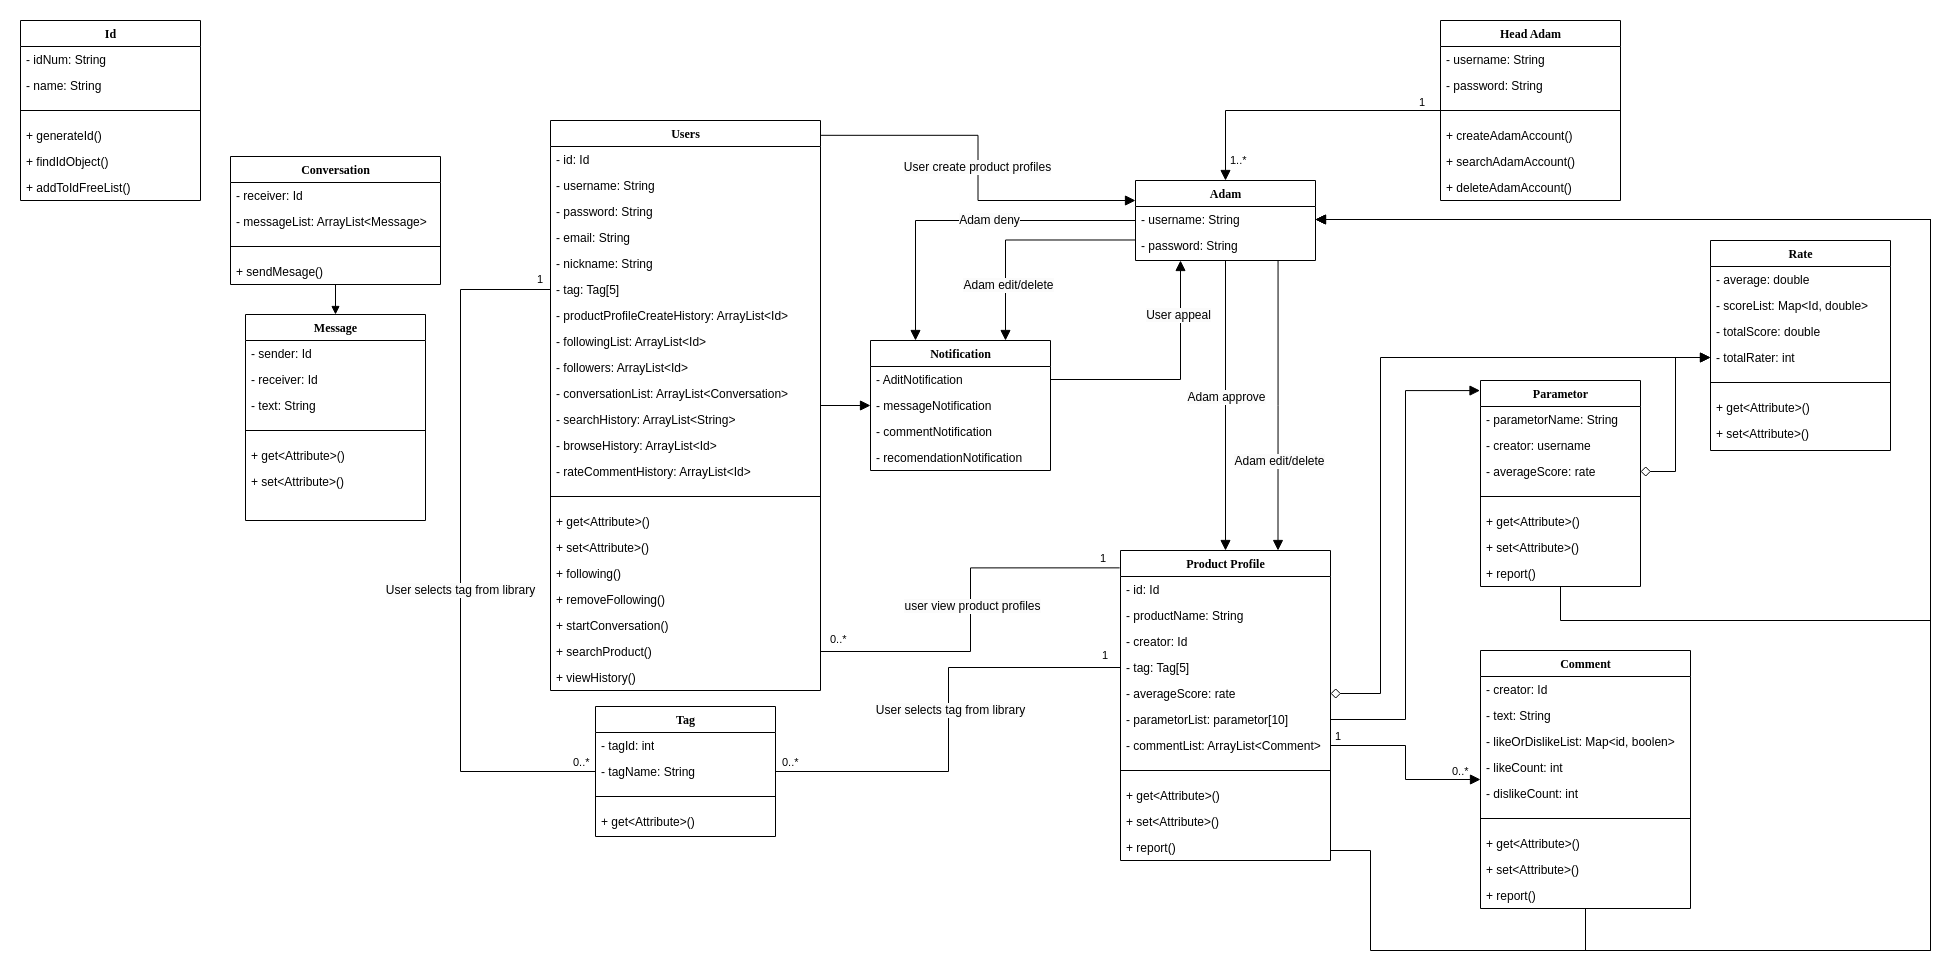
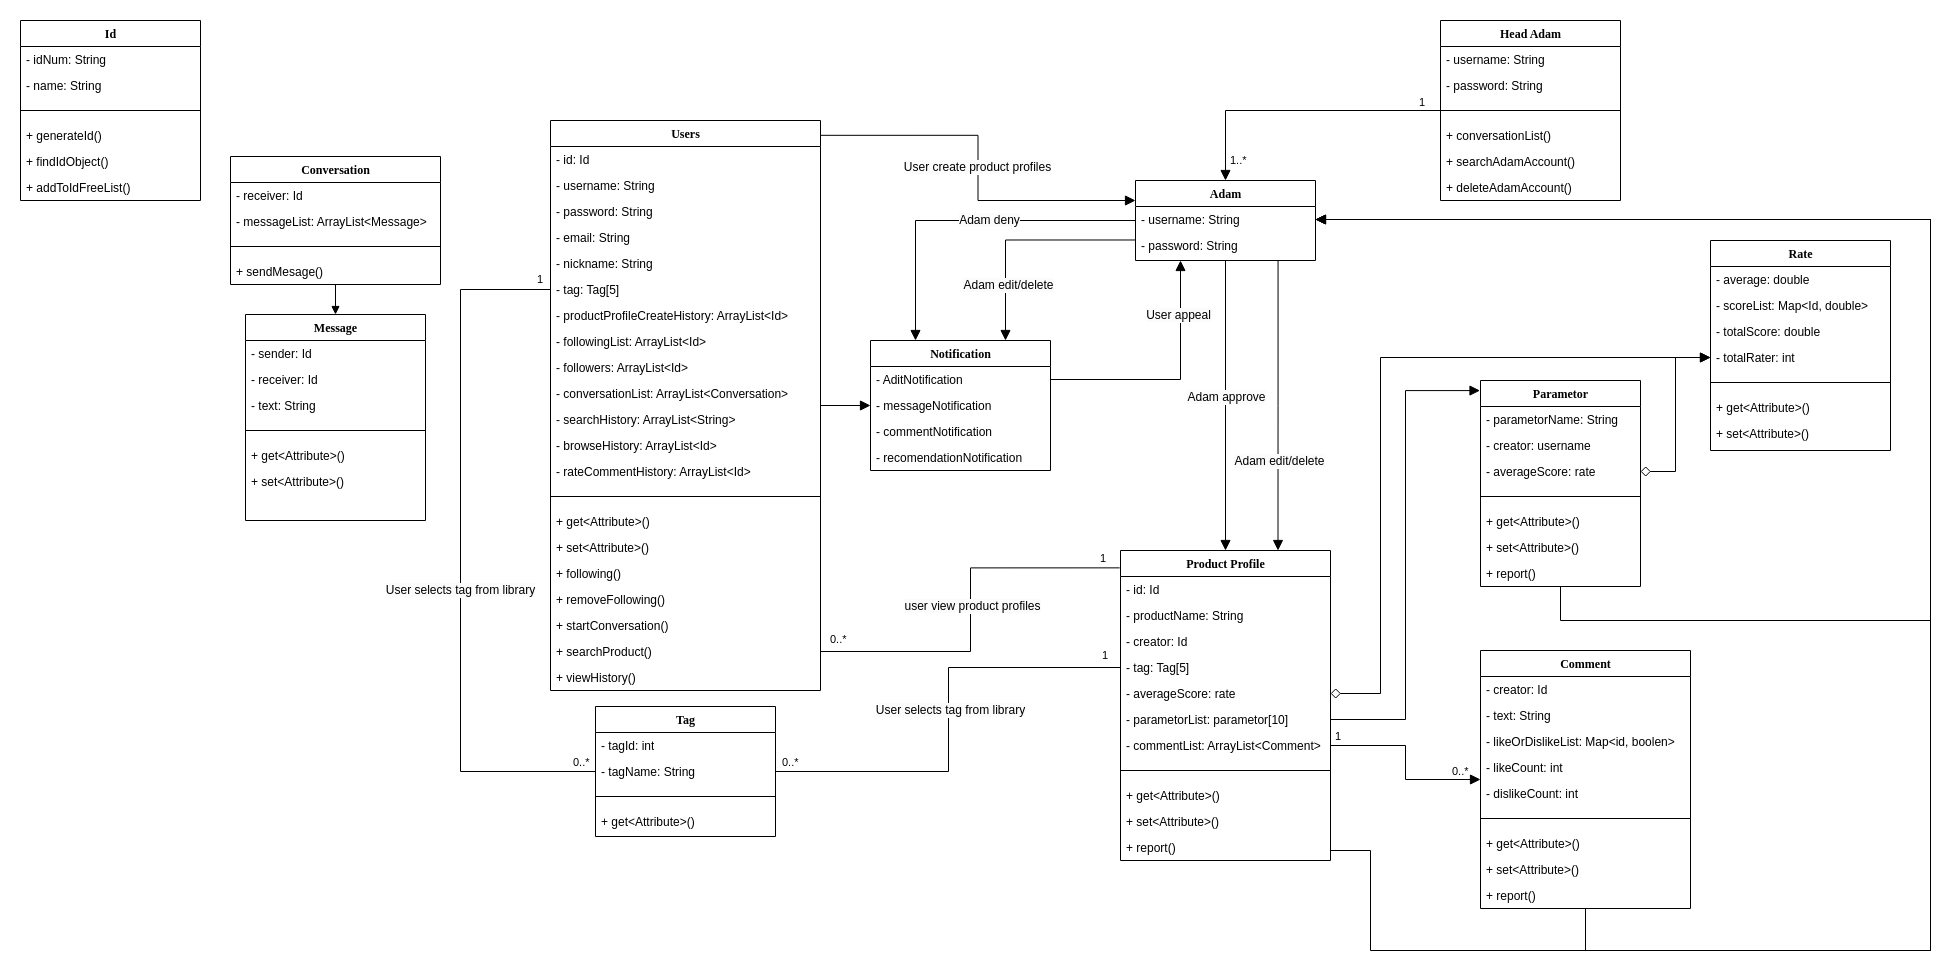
(1516, 137) -> (1509, 137)
